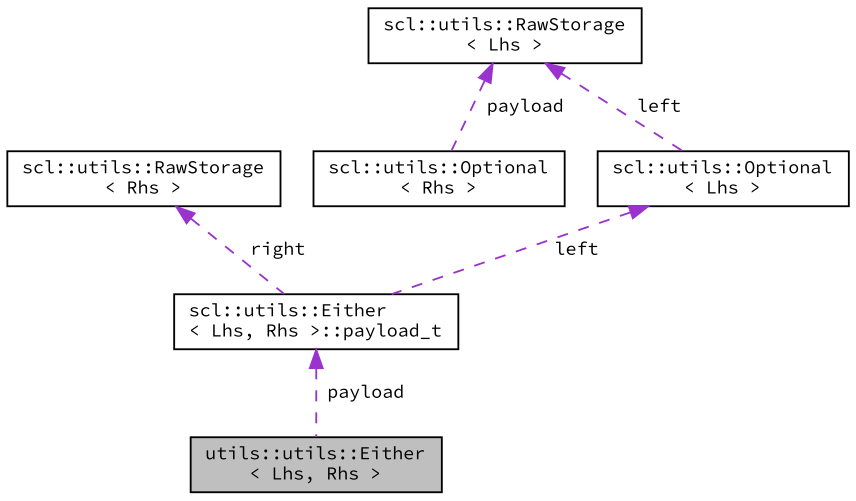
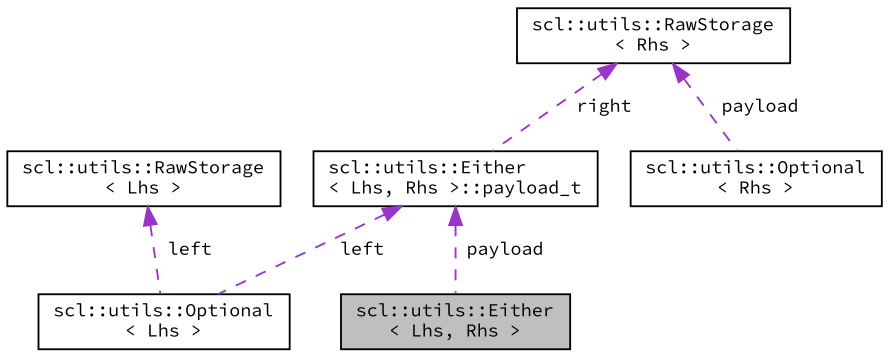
(468, 116) -> (711, 115)
(511, 253) -> (301, 254)
(316, 465) -> (456, 322)
